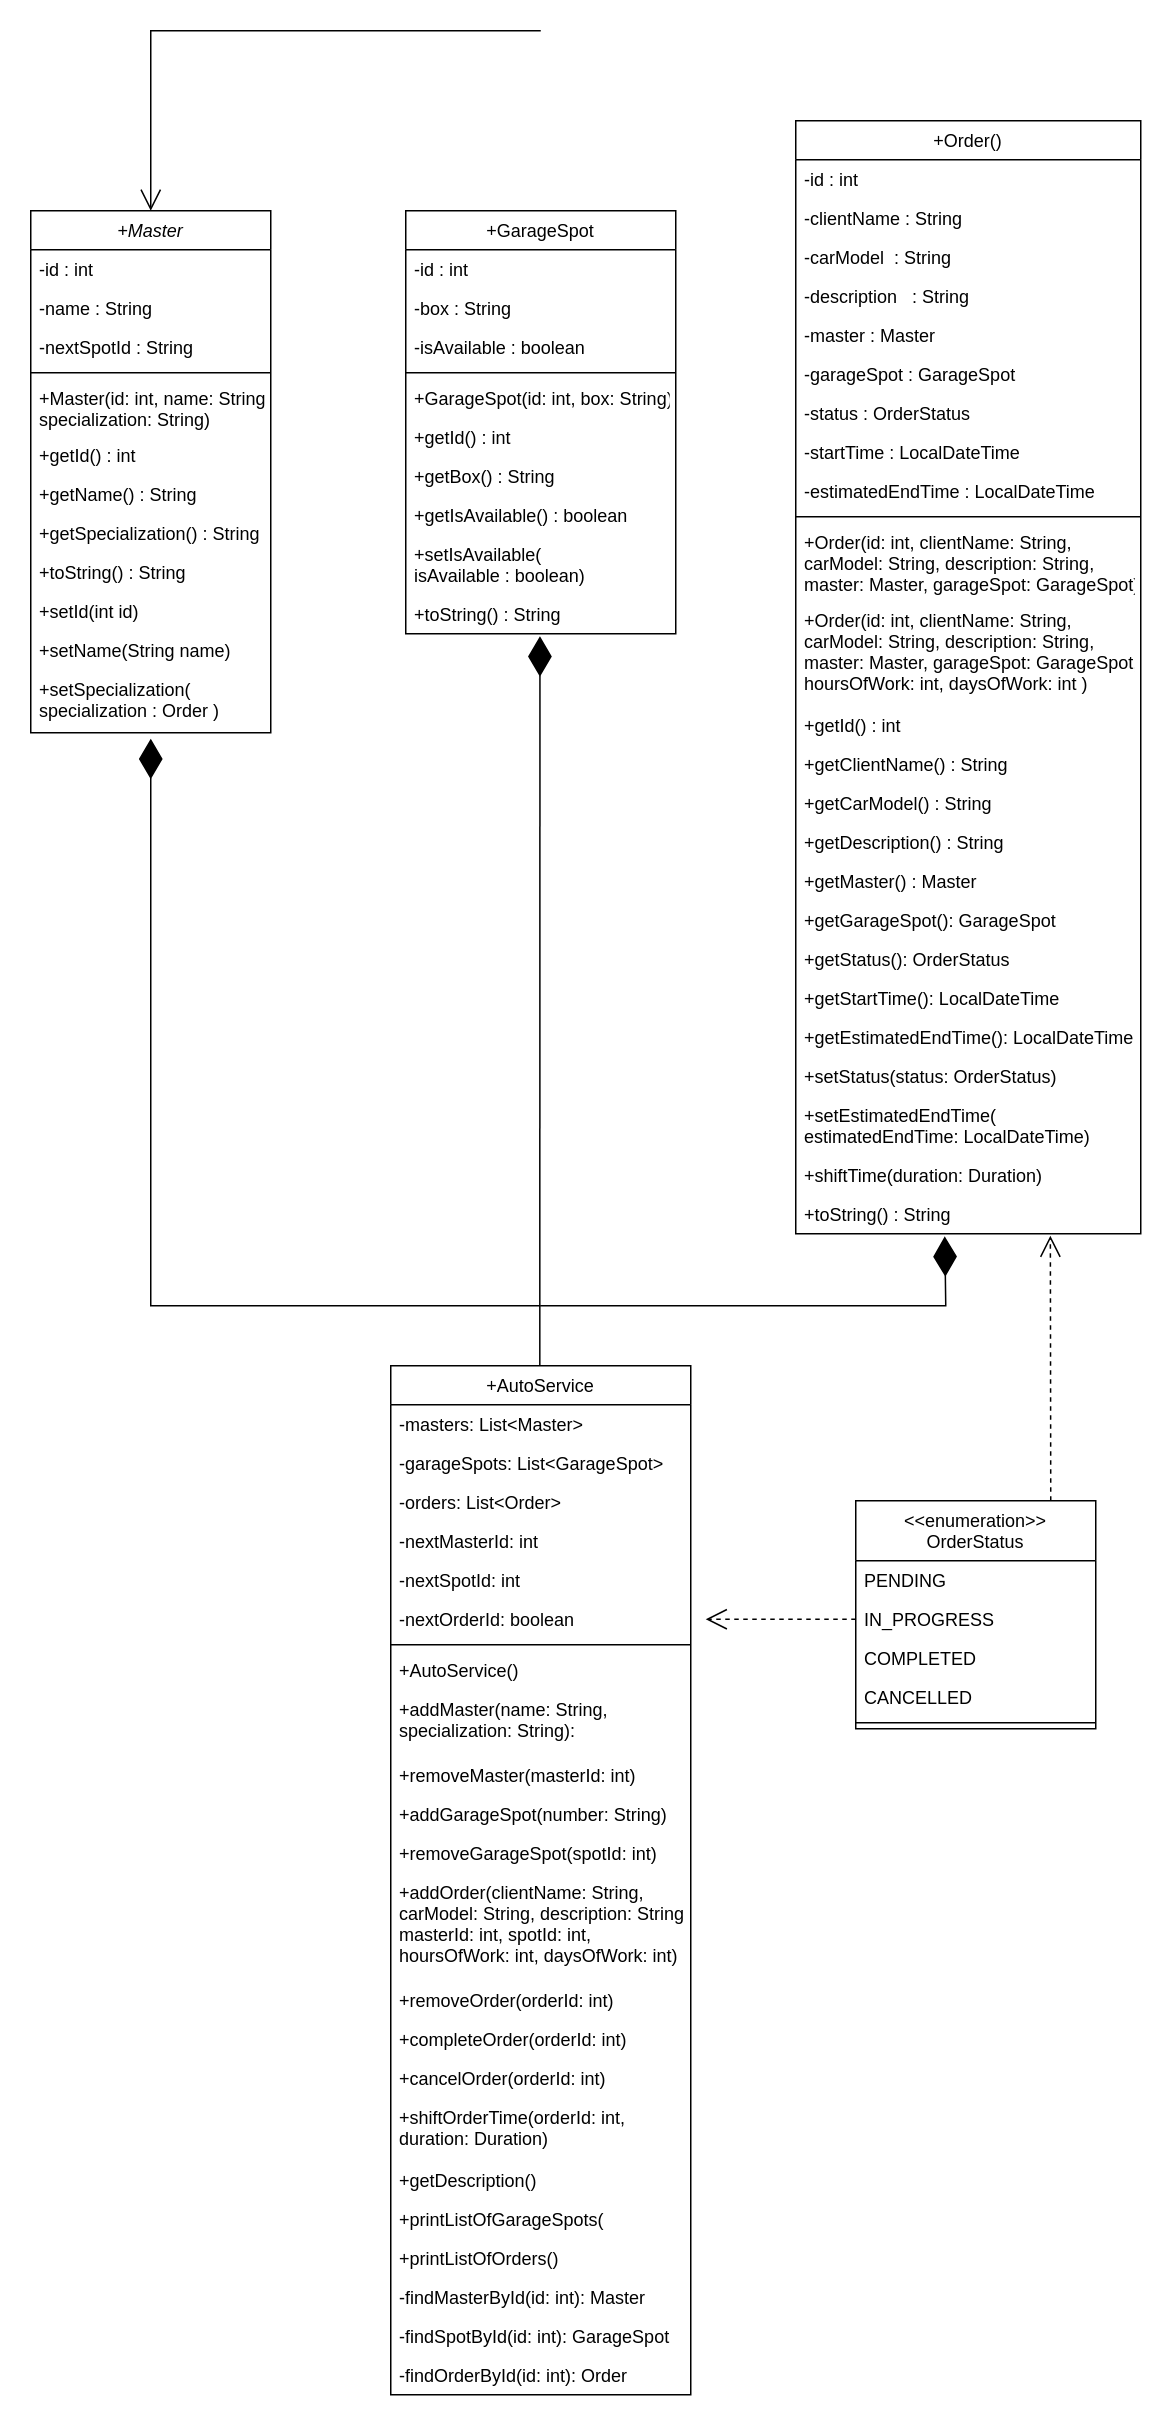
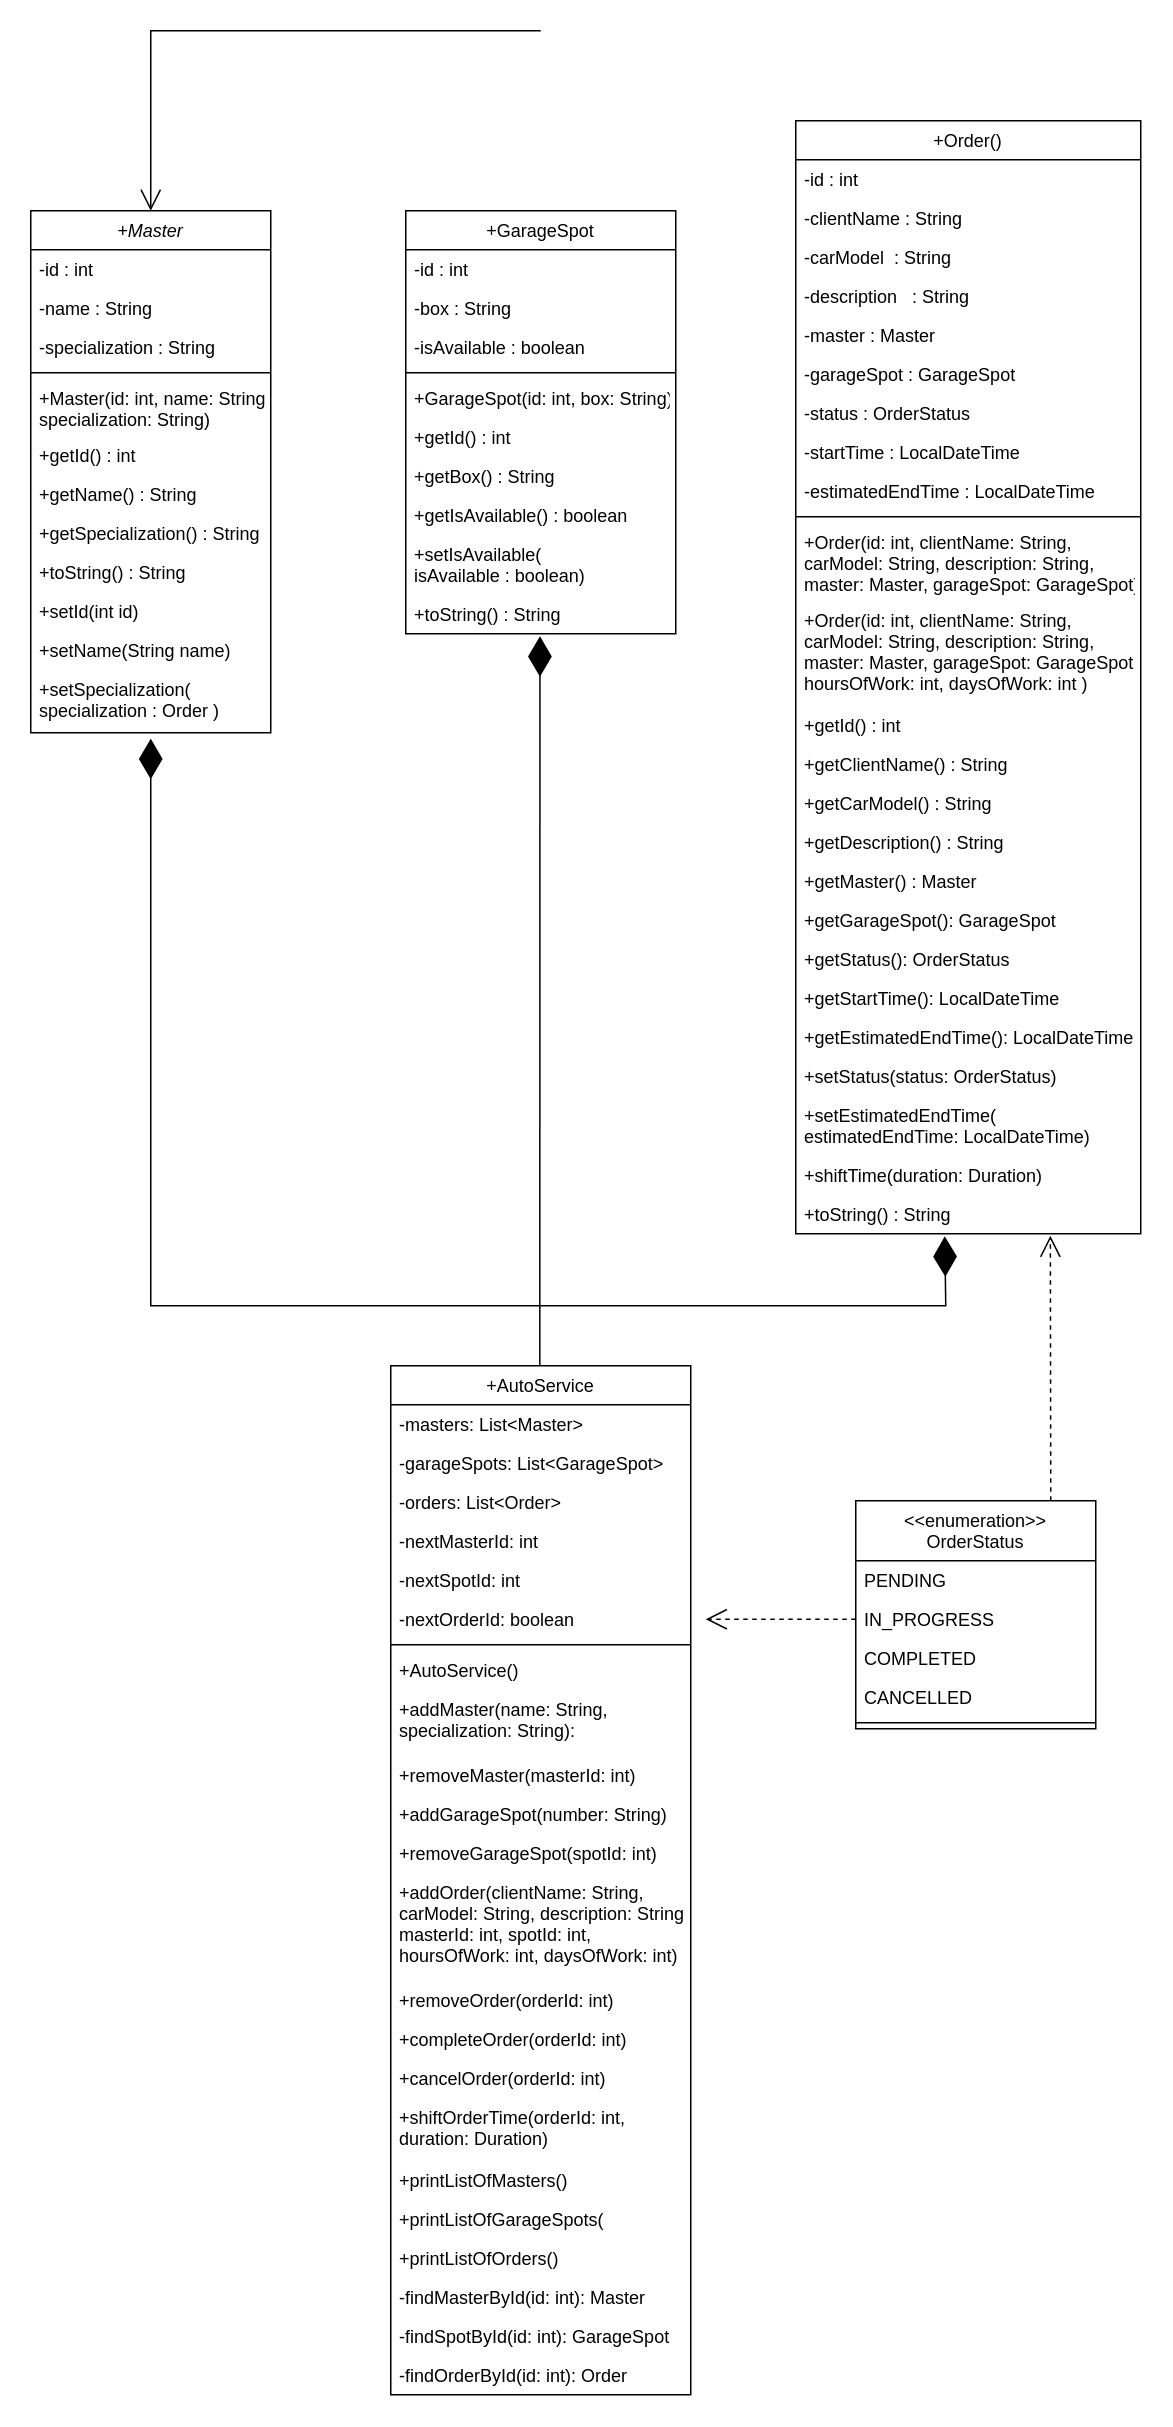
(130, 348) -> (141, 348)
(480, 2181) -> (500, 2181)
